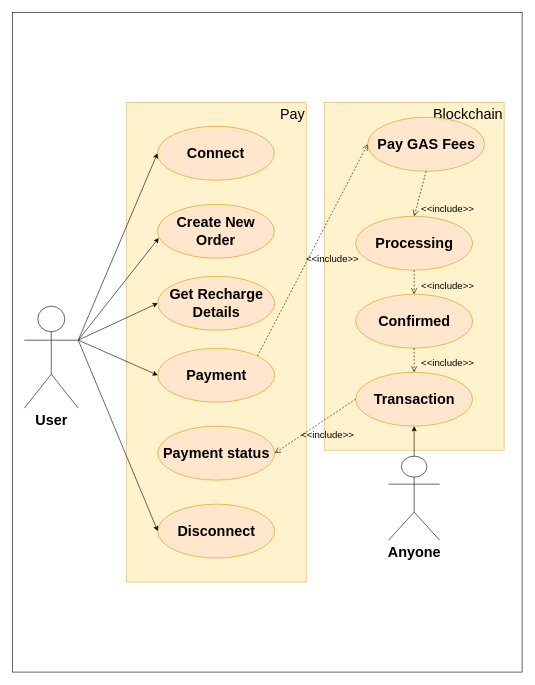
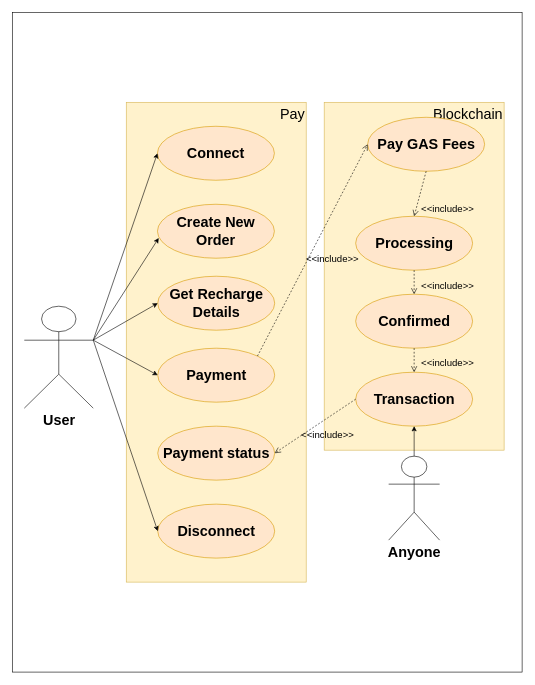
(51, 357) -> (59, 357)
